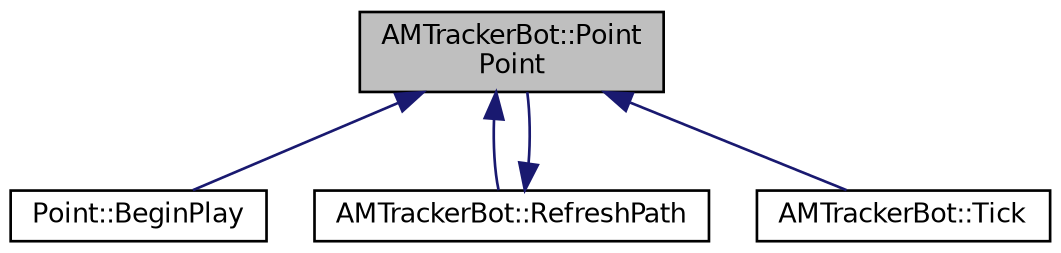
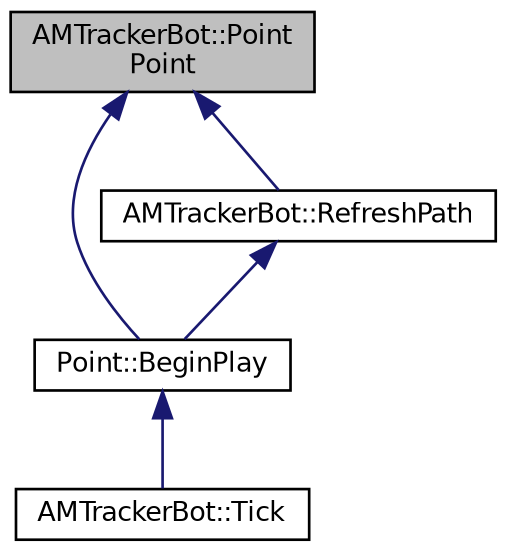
(530, 128) -> (221, 301)
(738, 146) -> (163, 454)
